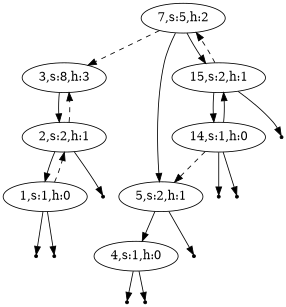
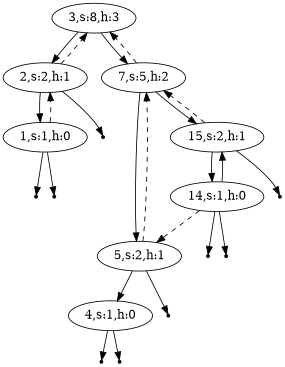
none -> (111, 46)
none -> (147, 171)
